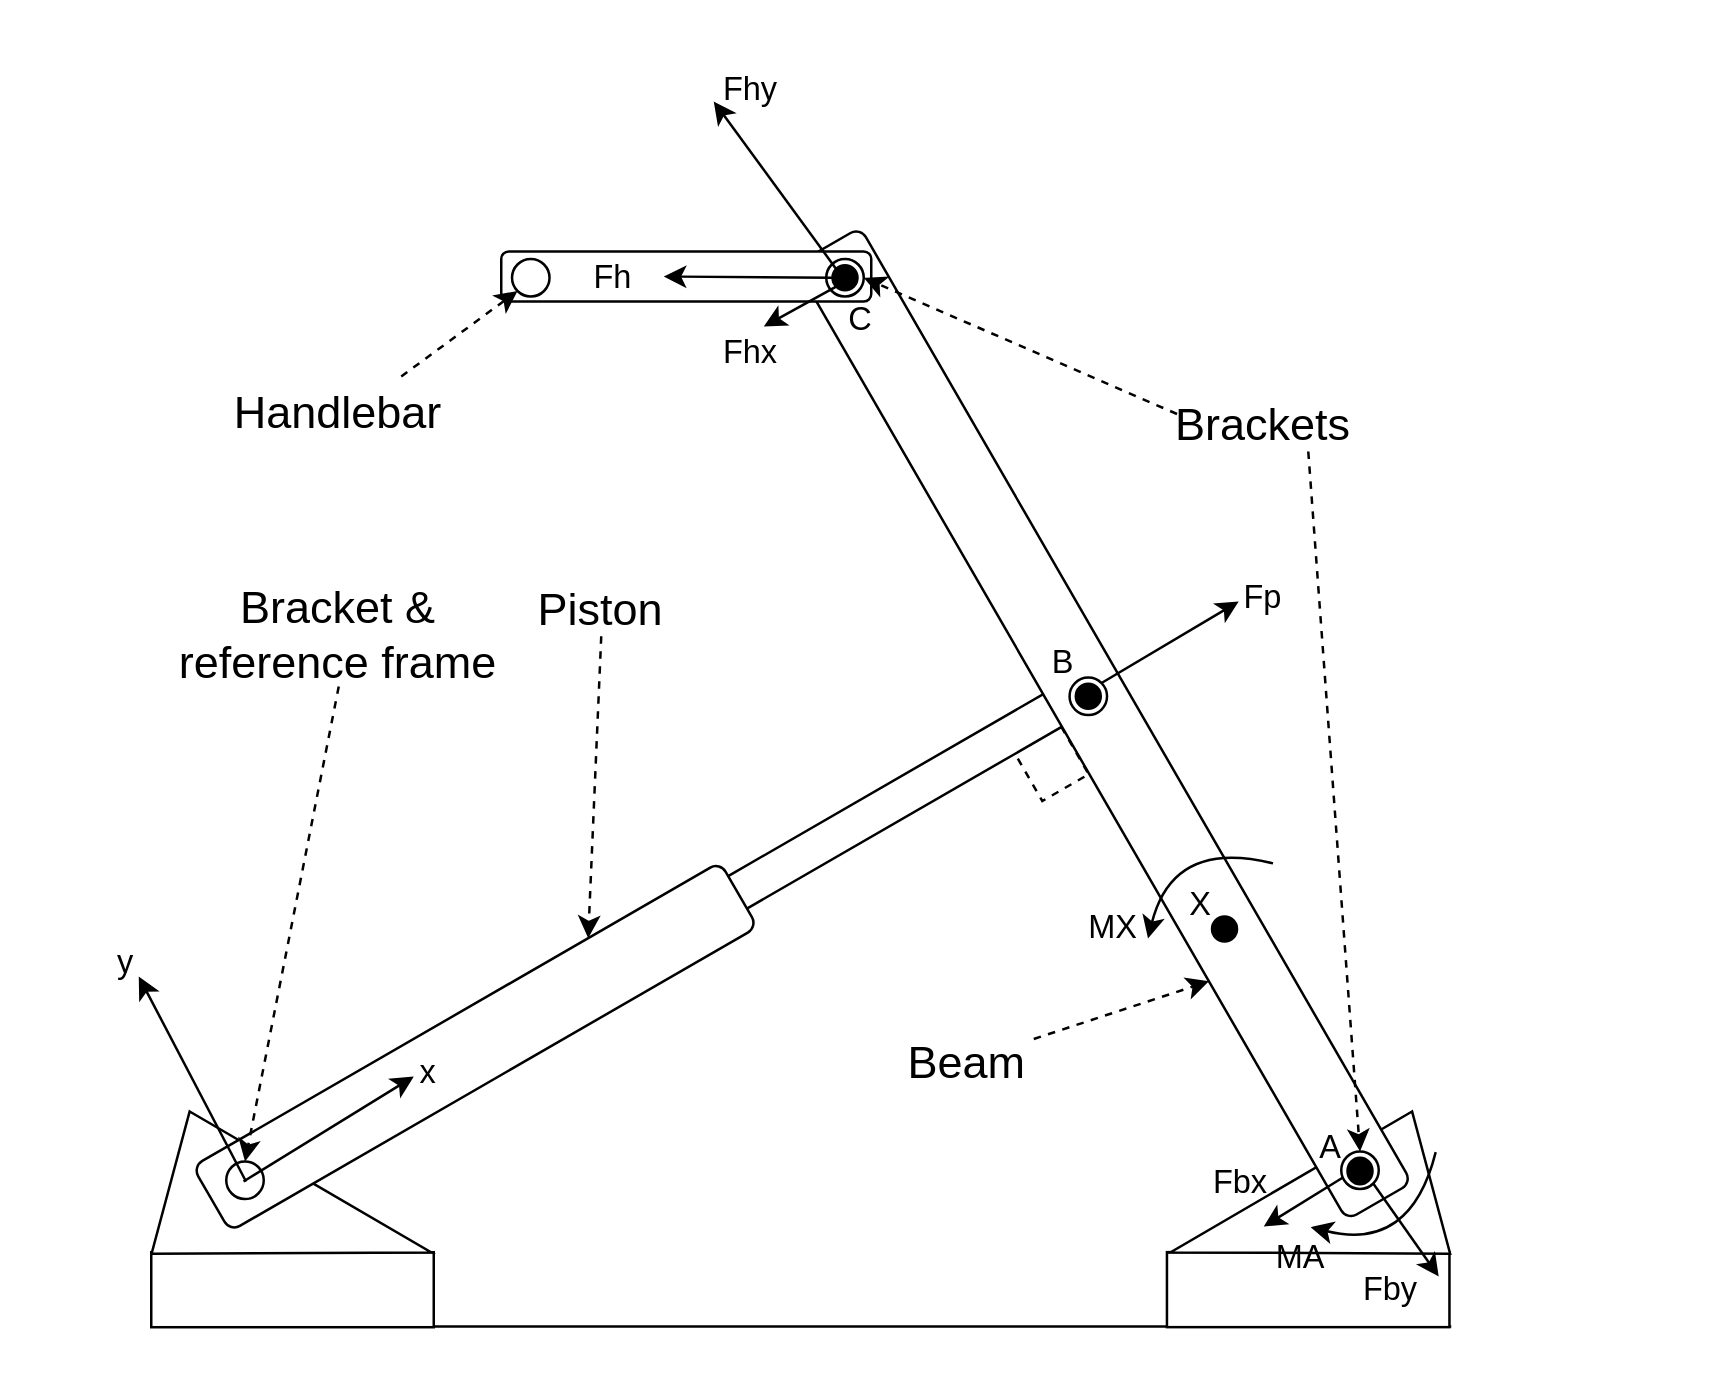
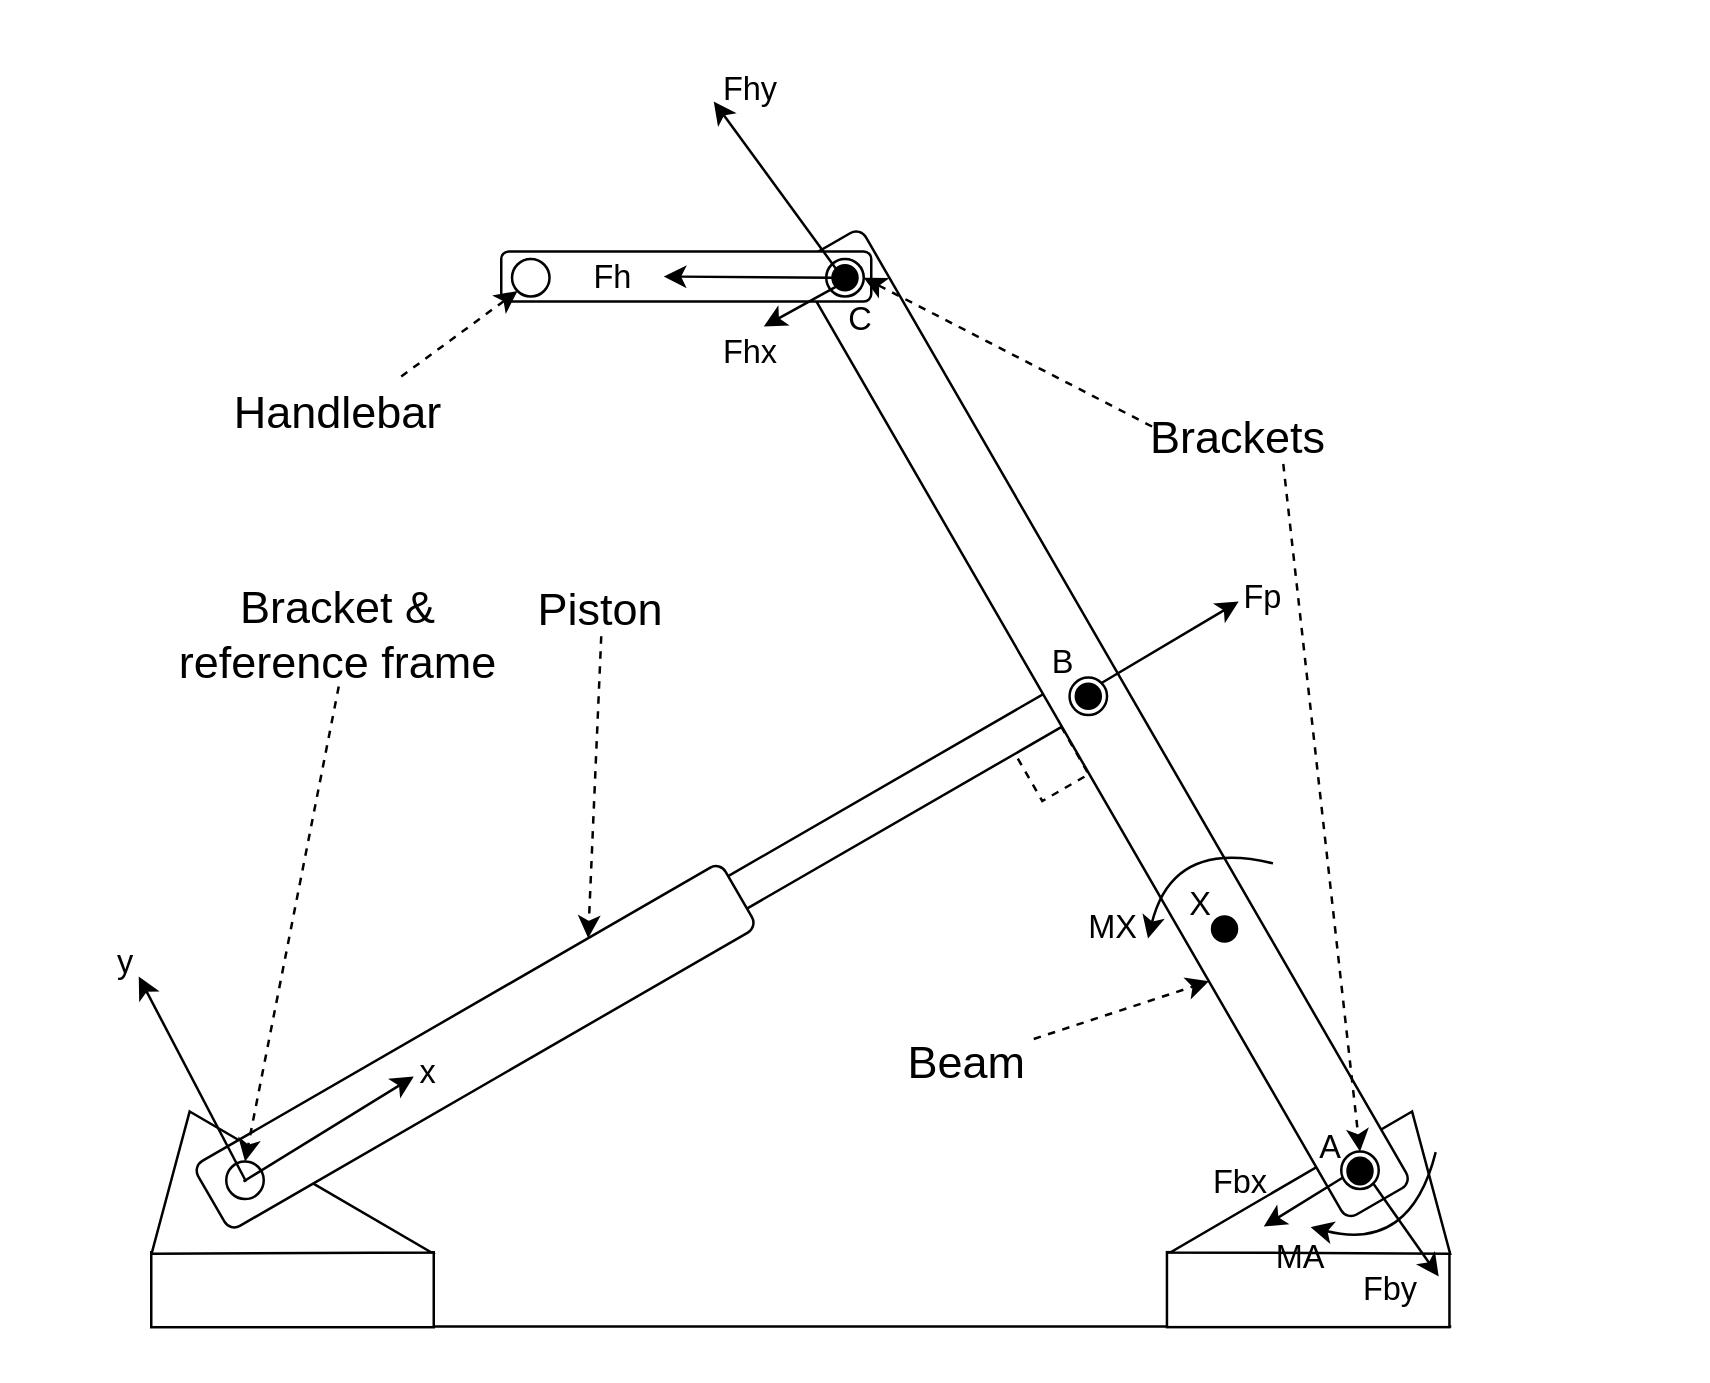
(1265, 426) -> (1240, 439)
